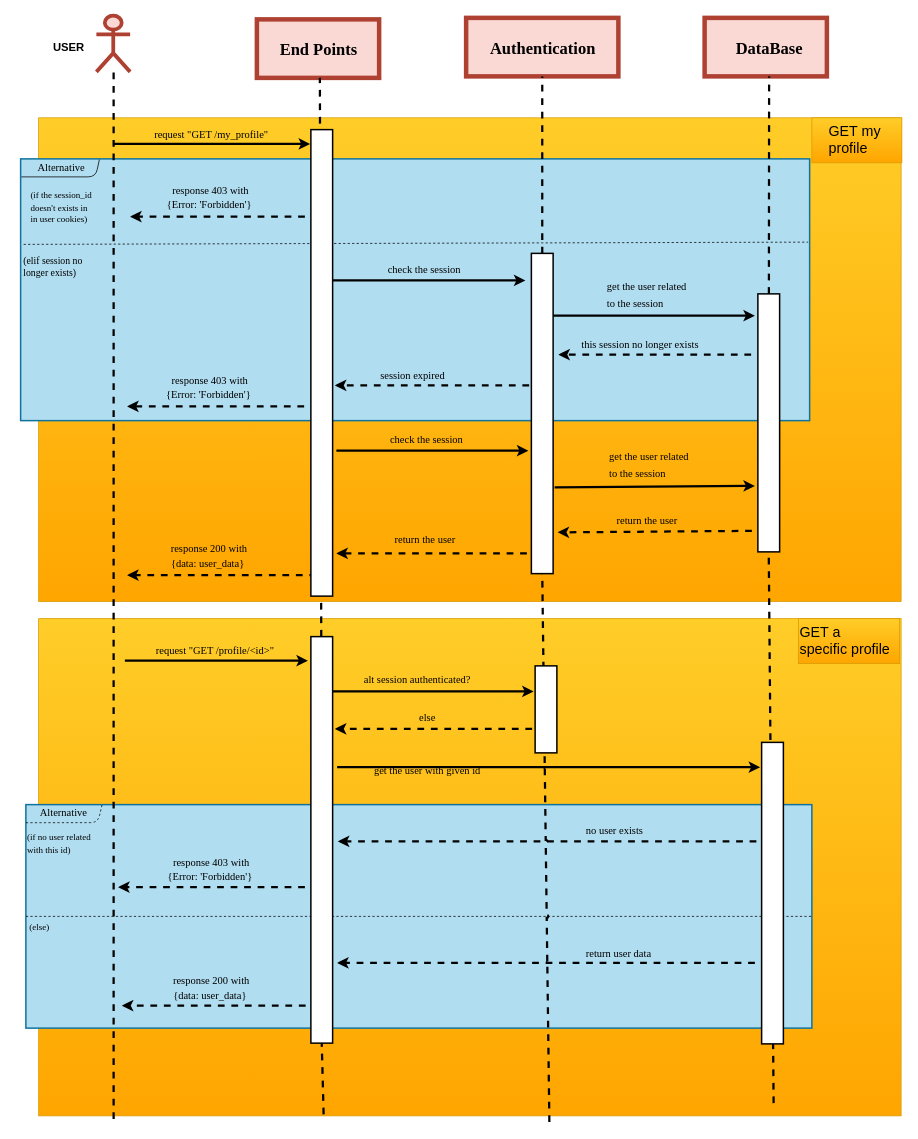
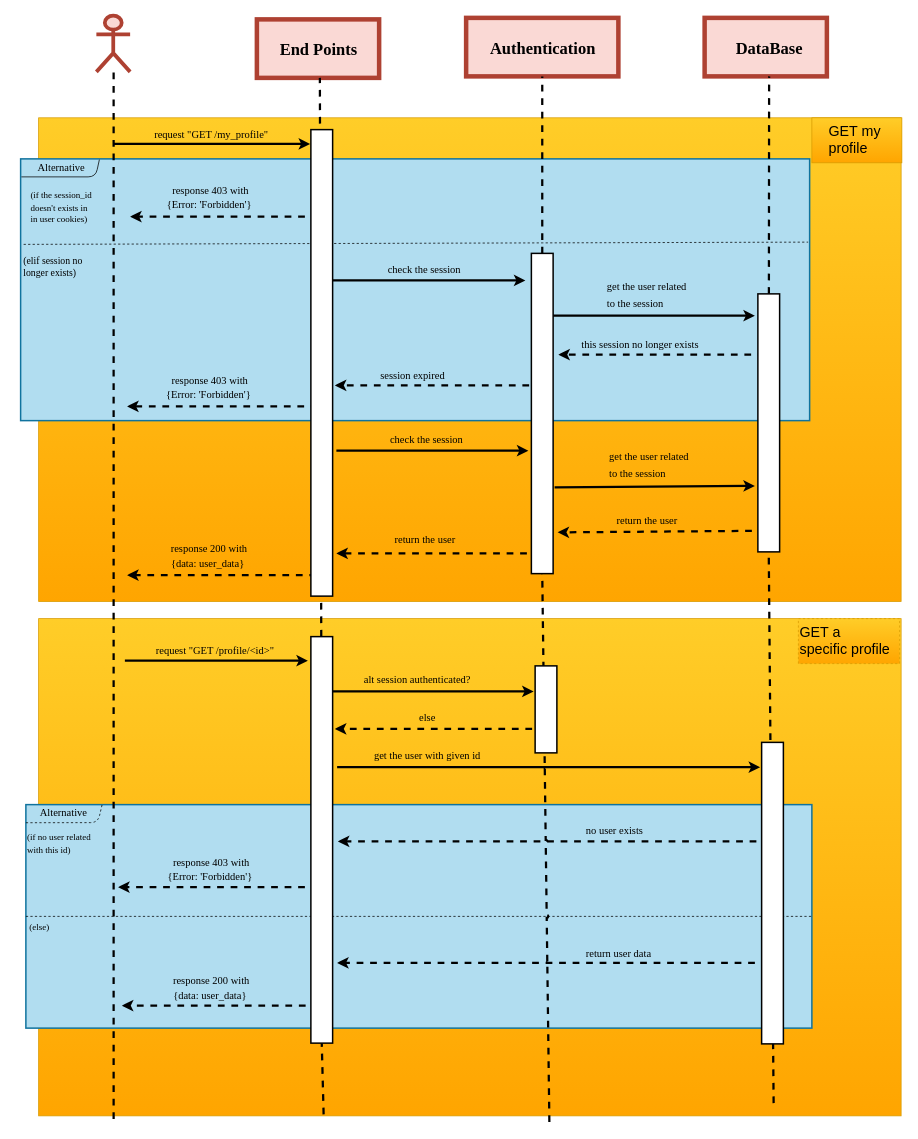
(69, 47) -> none
(849, 641) -> (849, 641)
(427, 769) -> (427, 754)
